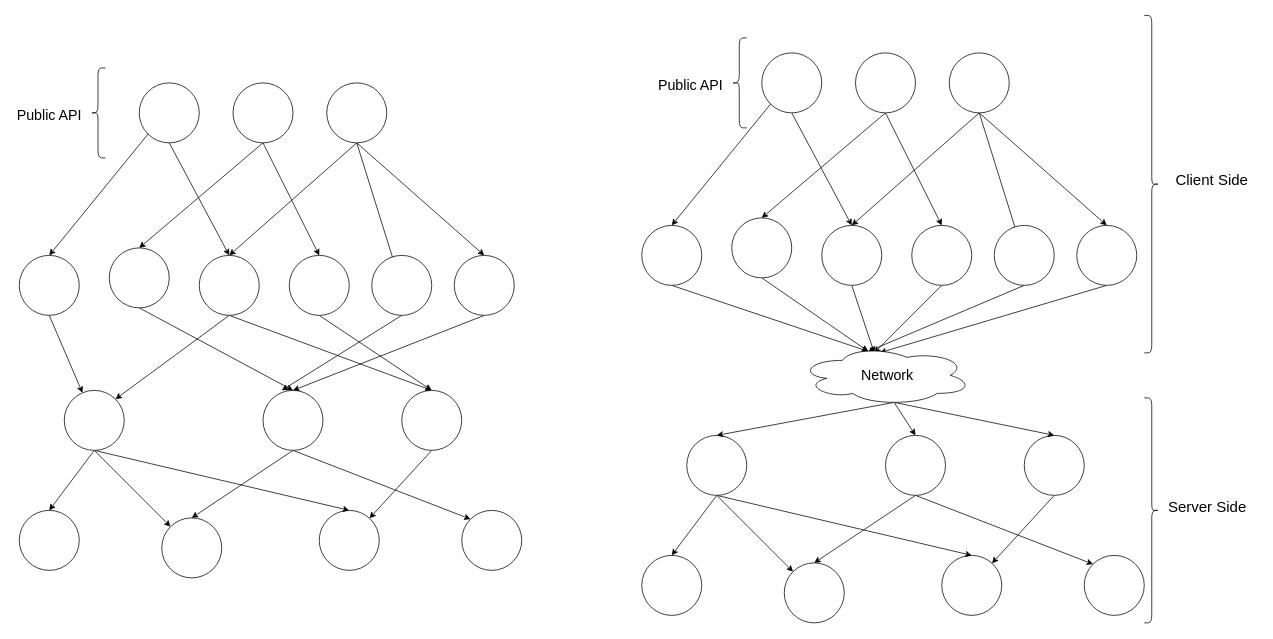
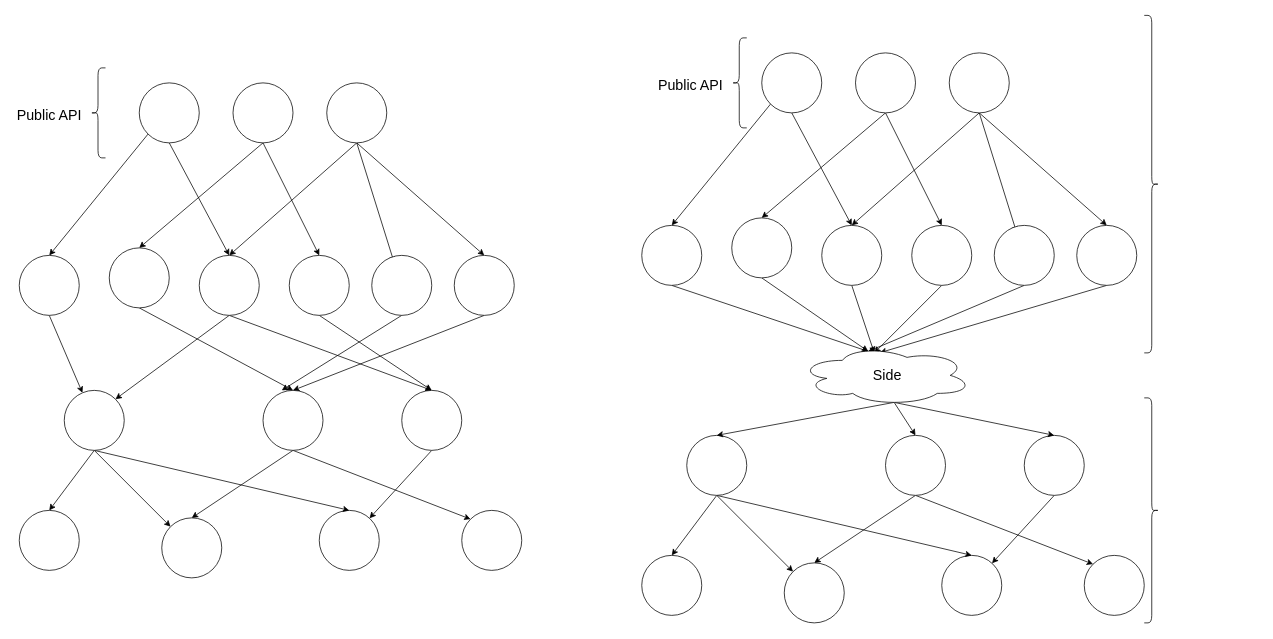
(1215, 177) -> none
(885, 375) -> (885, 375)
(1212, 503) -> none
